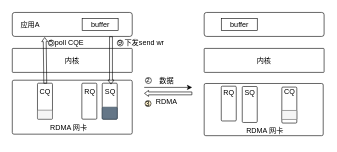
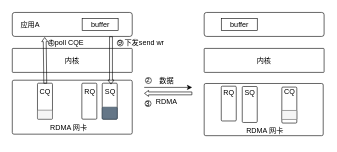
(51, 43) -> (51, 43)
(148, 104) -> (148, 104)
